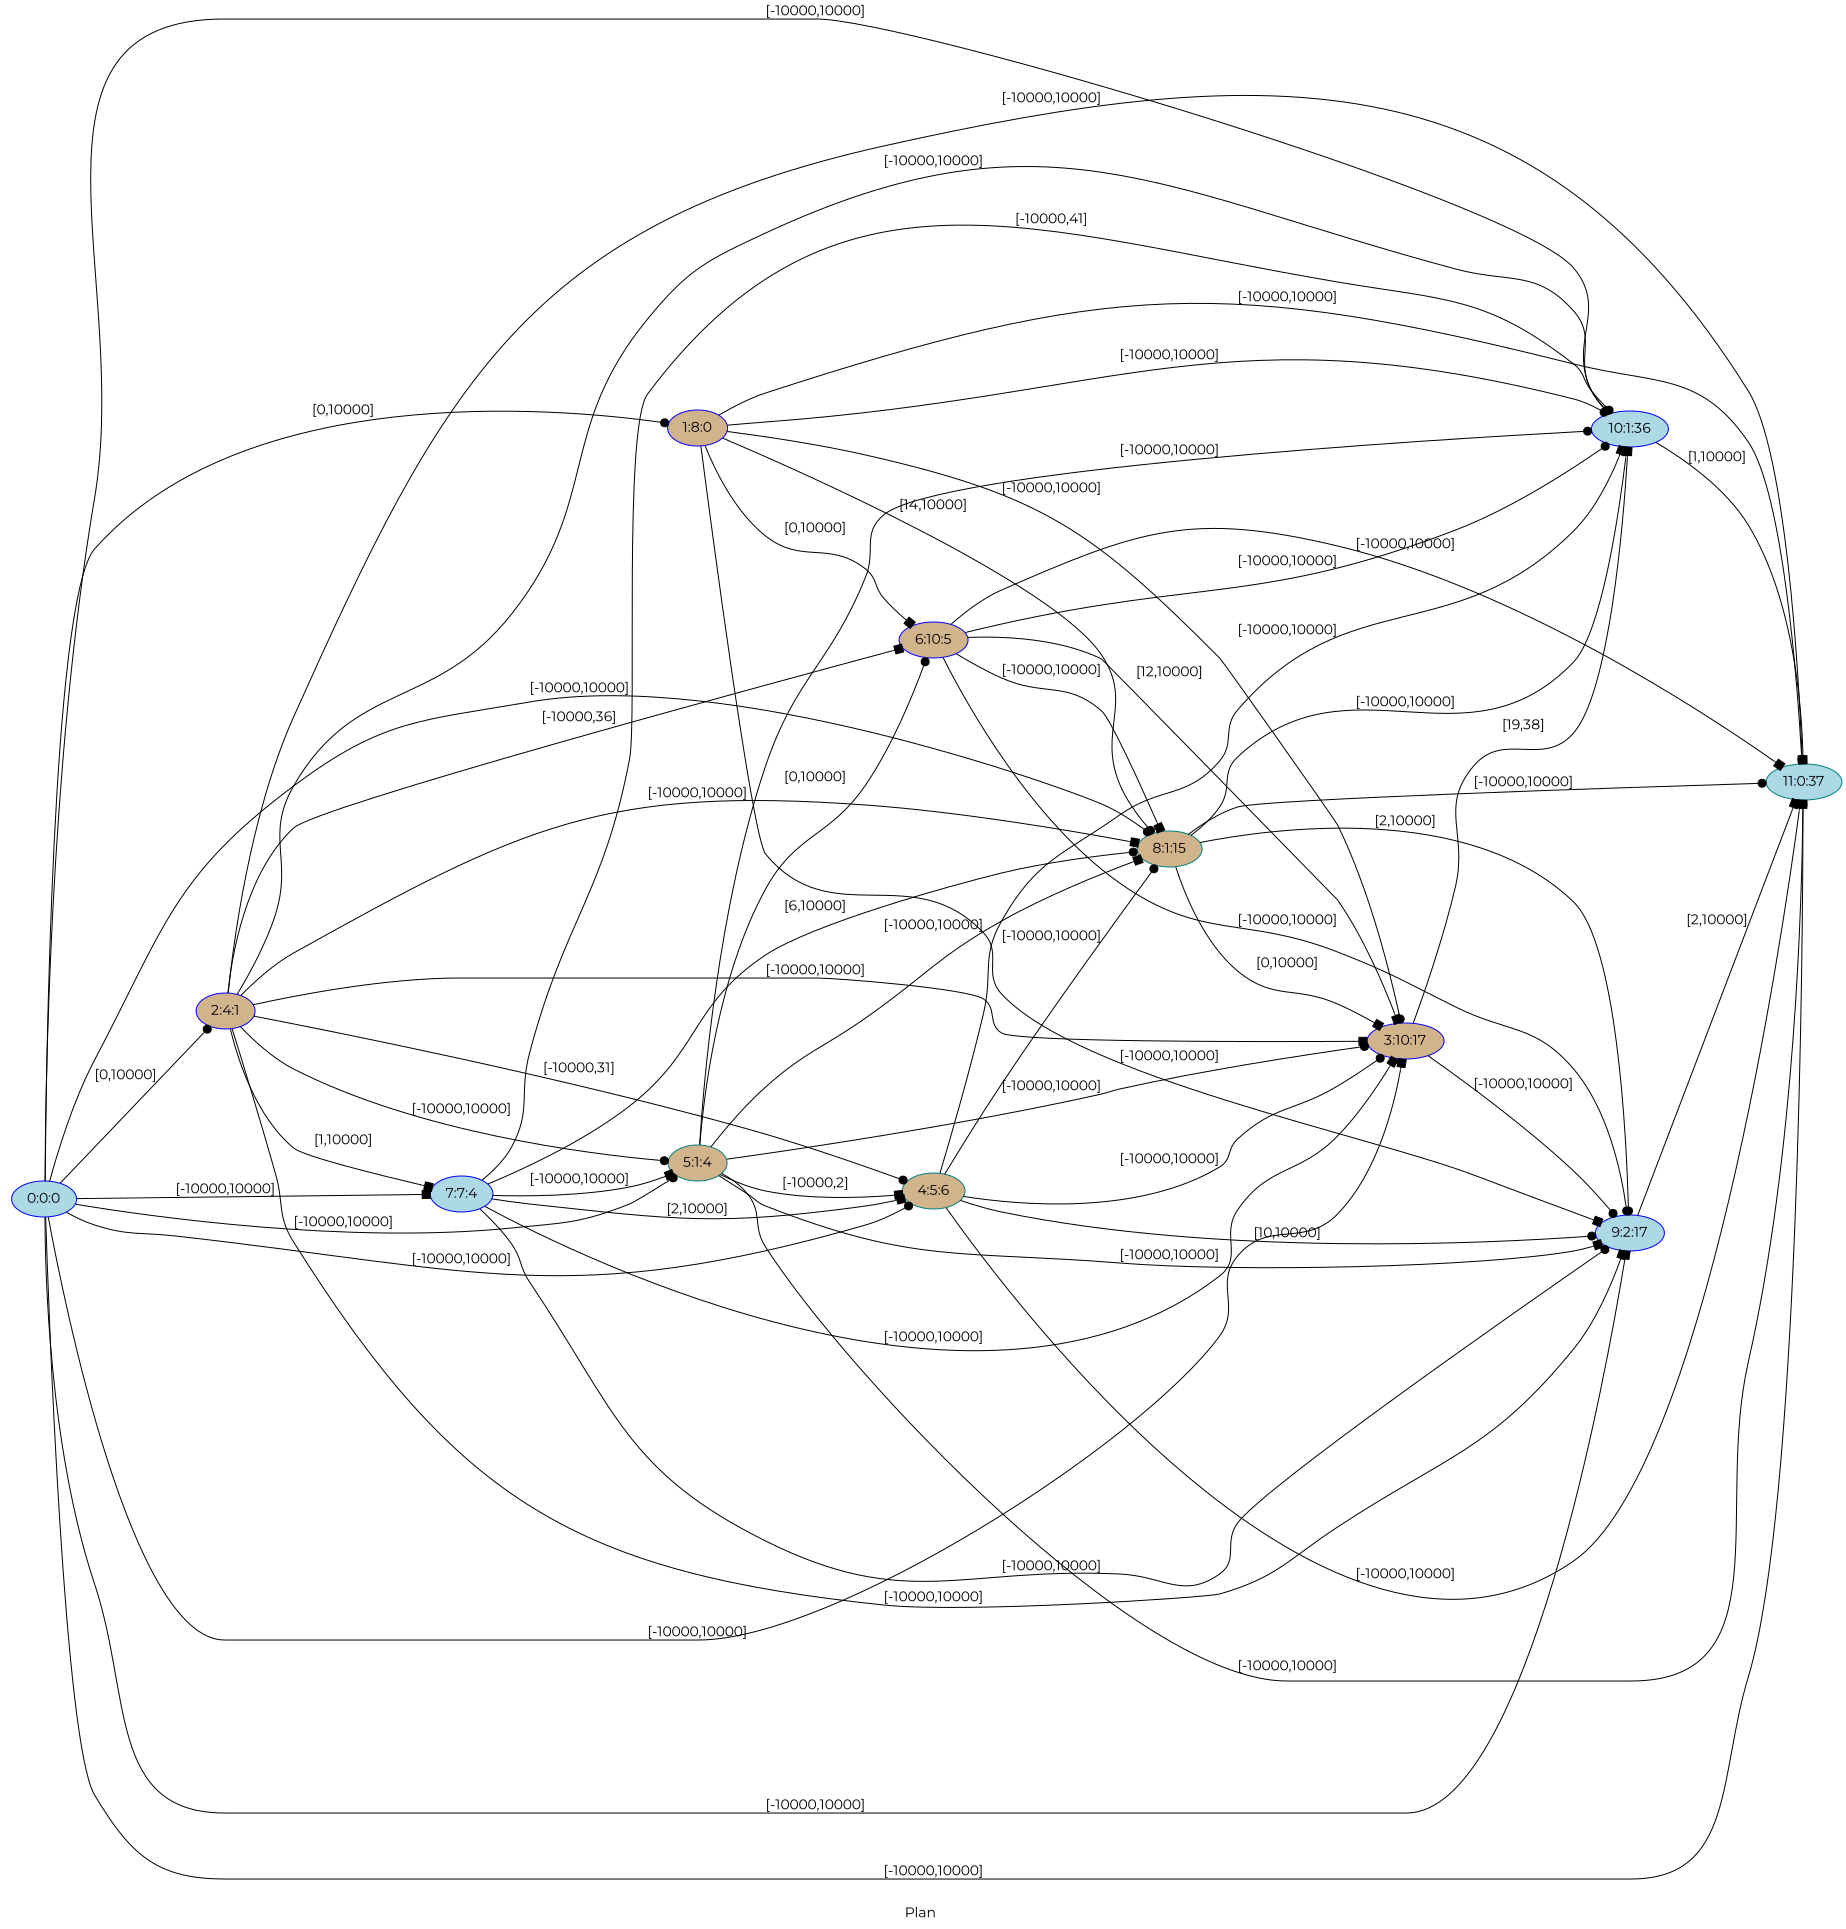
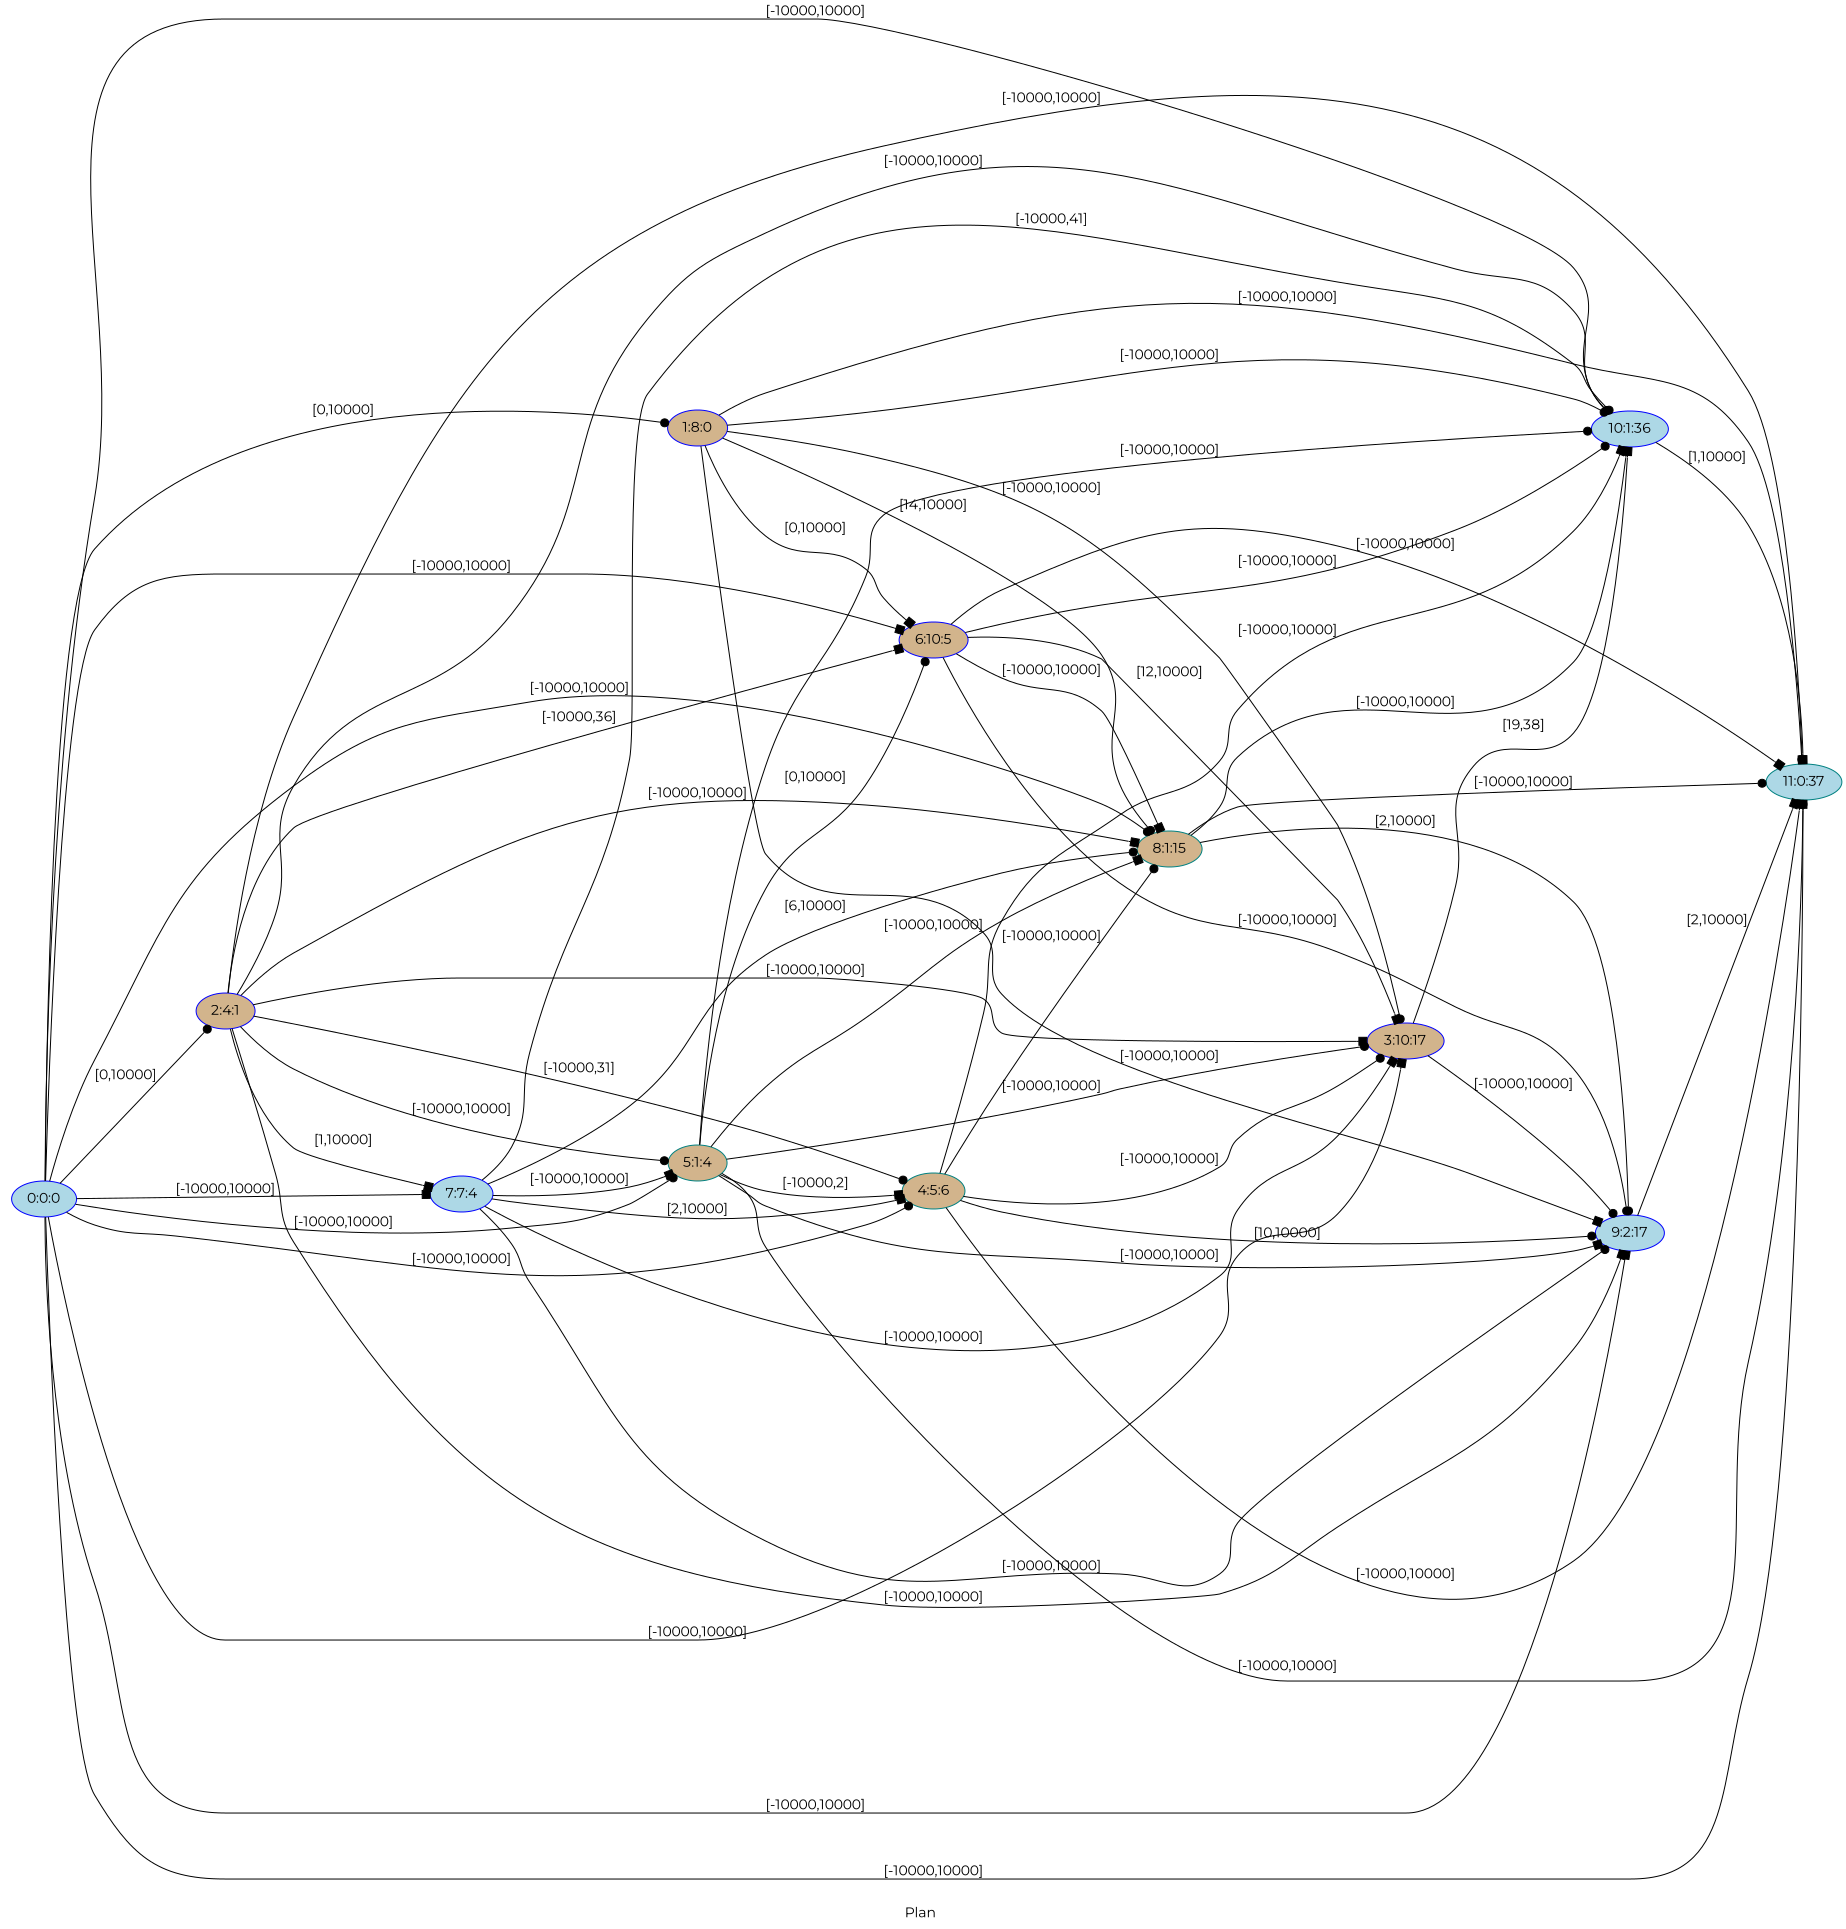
none -> (210, 574)
(1247, 978) -> none
